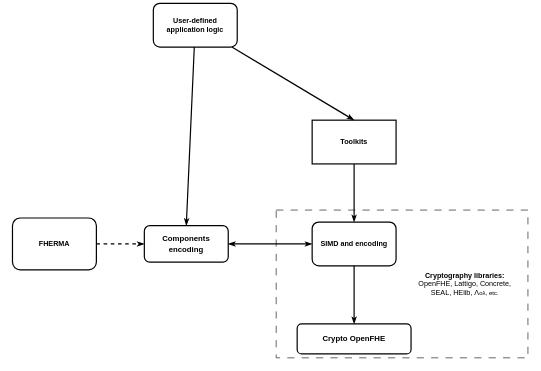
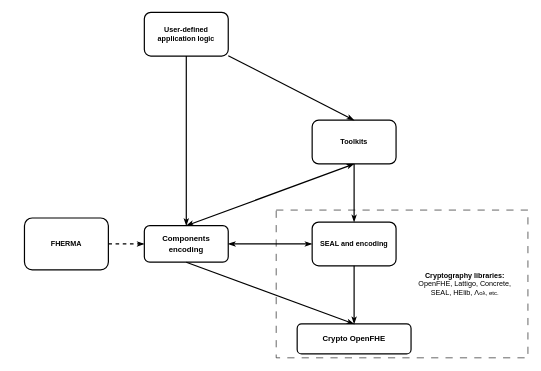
(195, 25) -> (186, 34)
(354, 142) -> (354, 142)
none -> (271, 195)
(54, 244) -> (66, 244)
(354, 245) -> (354, 245)
none -> (268, 293)
